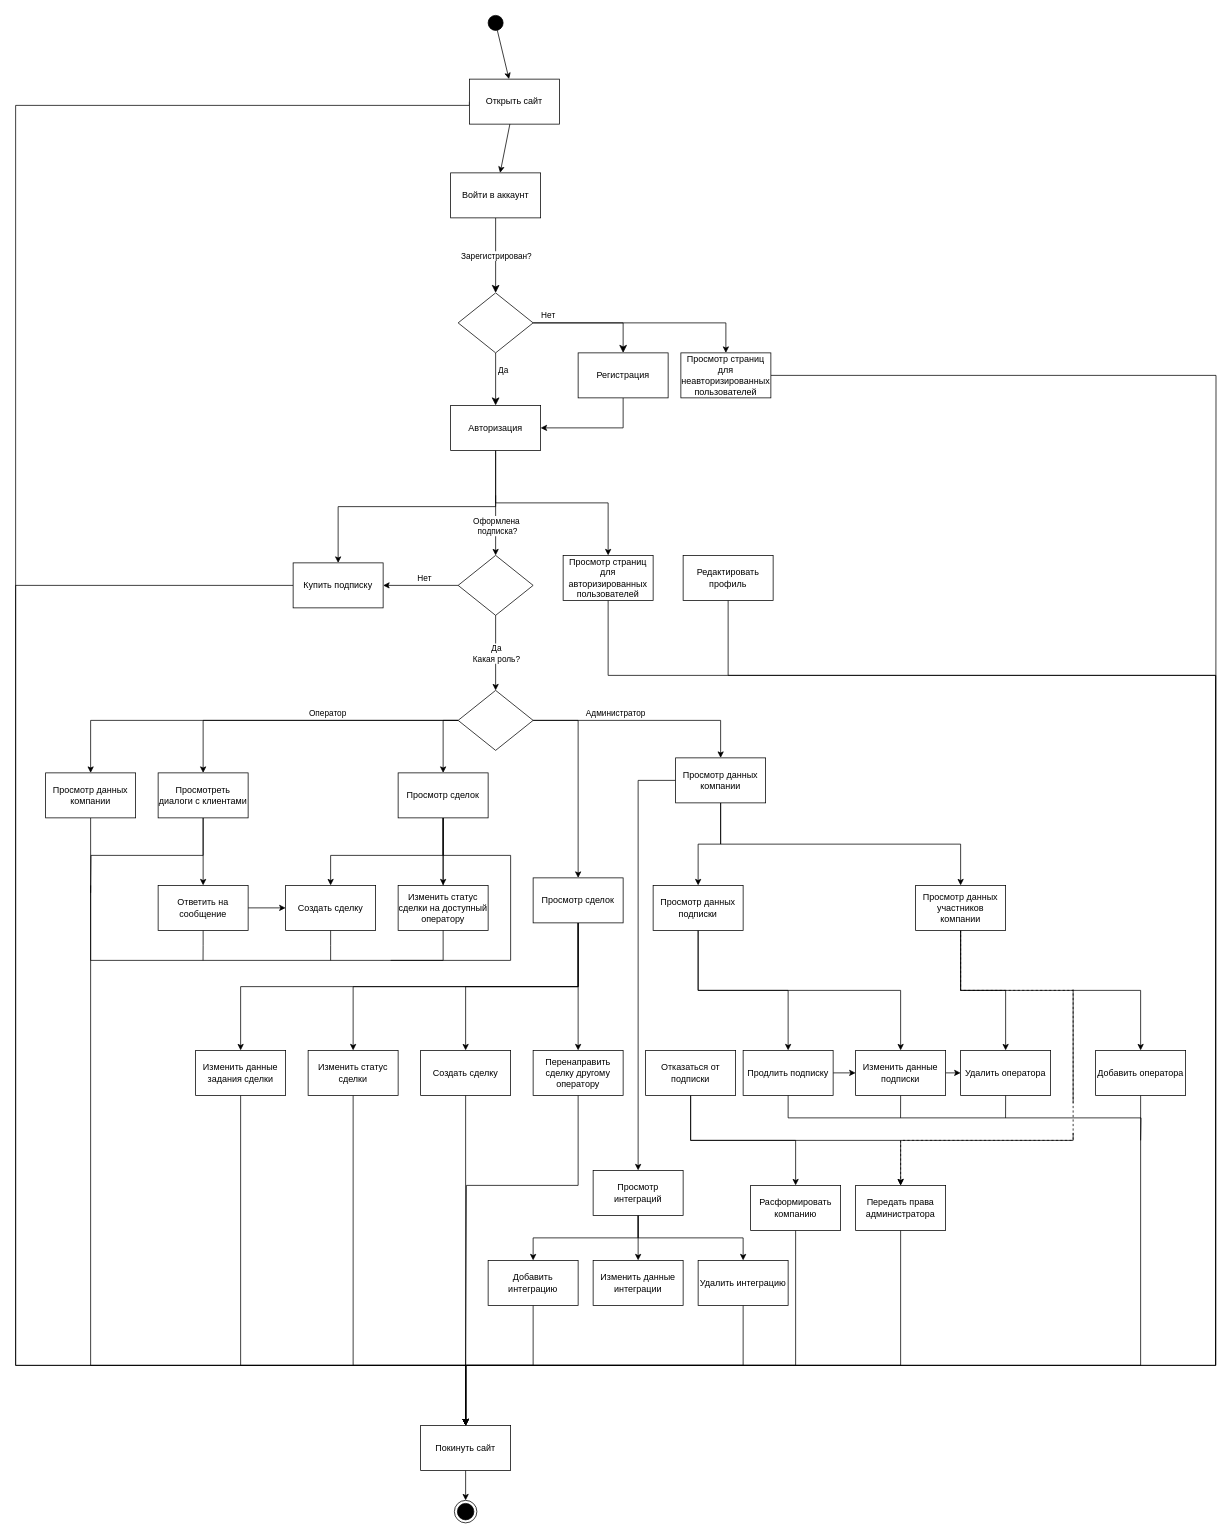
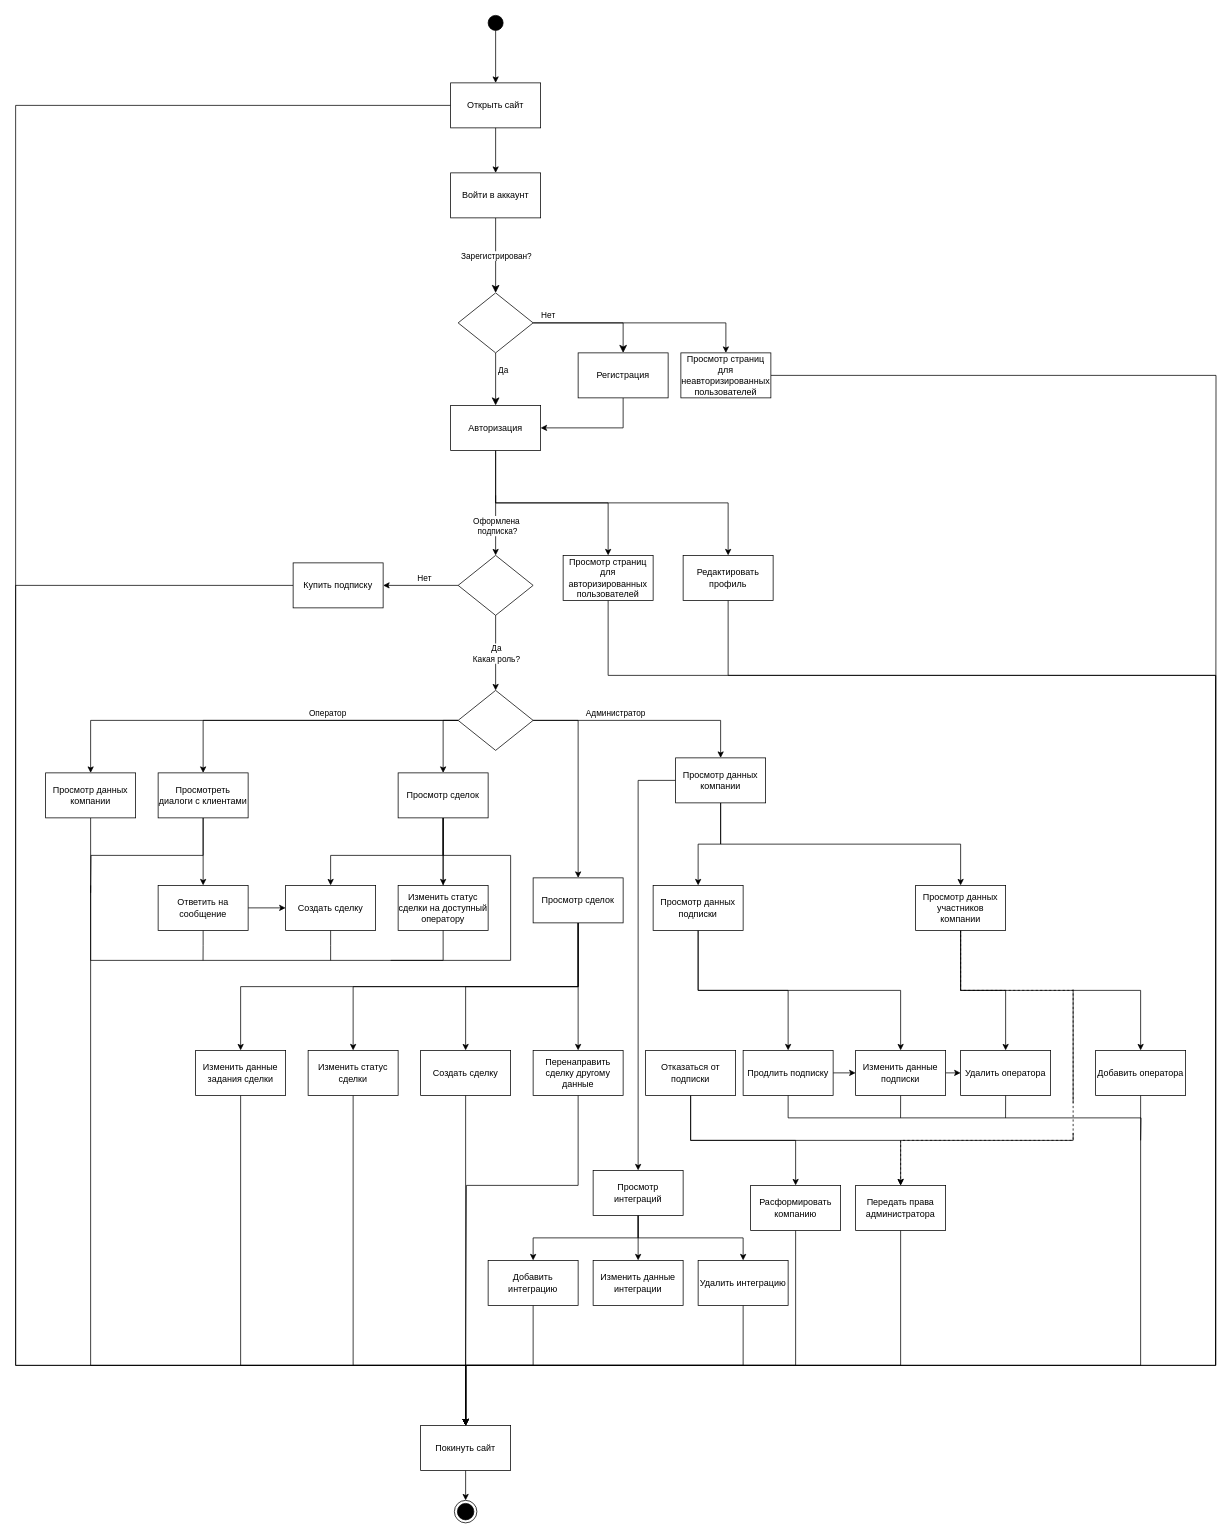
(514, 102) -> (495, 105)
(415, 507) -> (728, 549)
(578, 1073) -> (578, 1073)
